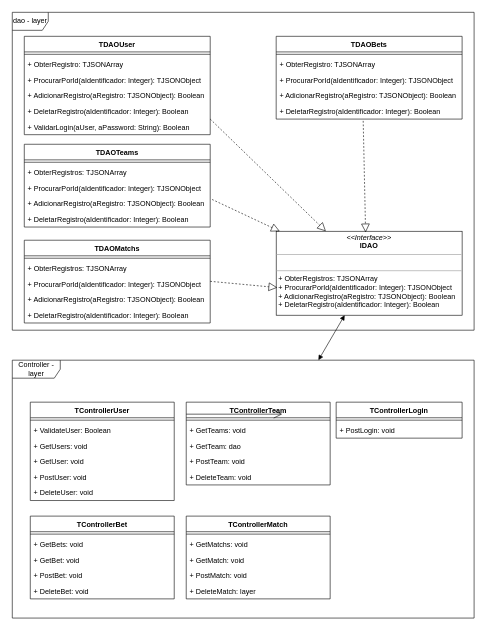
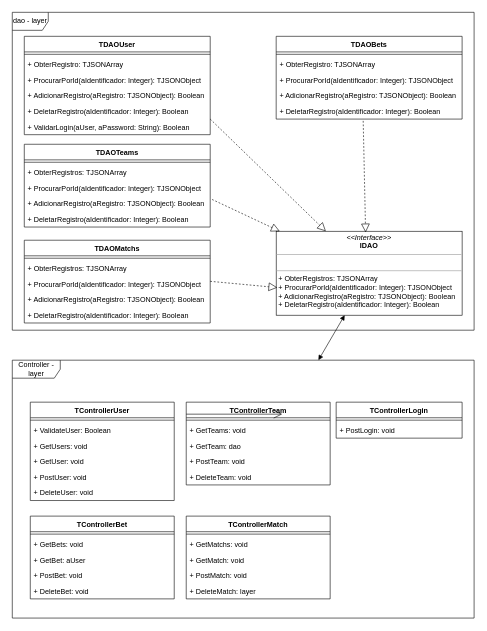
(58, 560) -> (61, 560)
